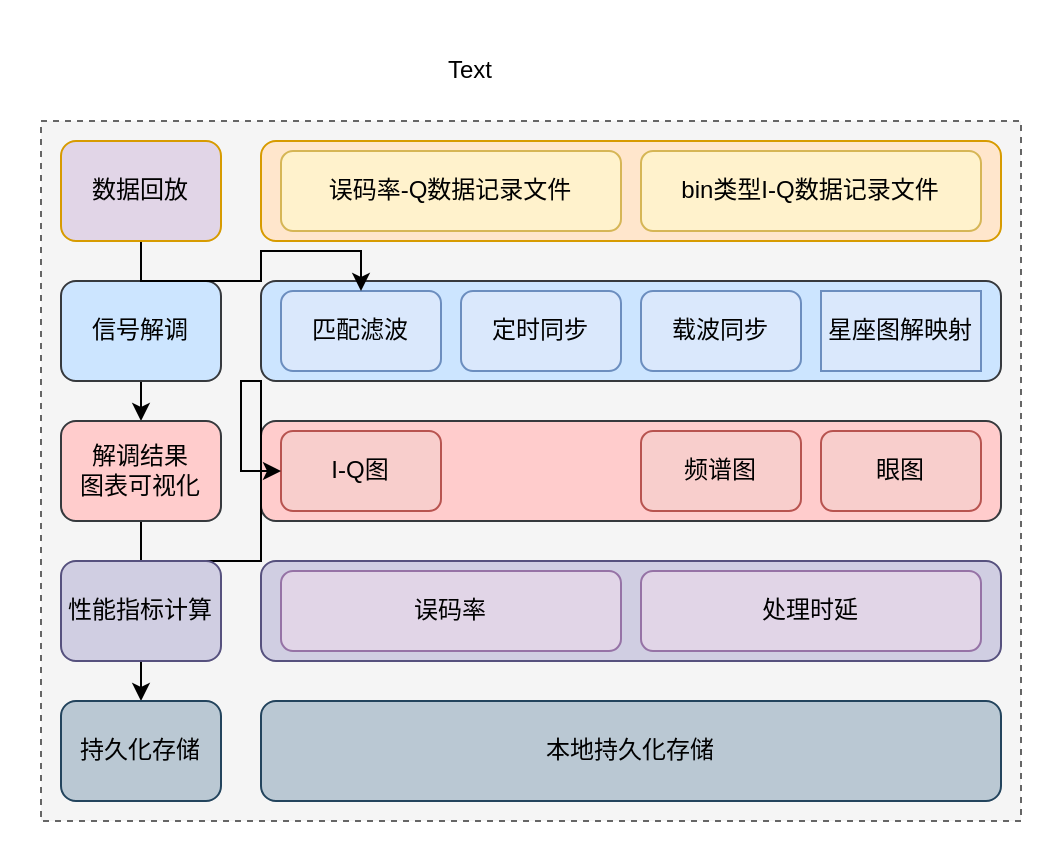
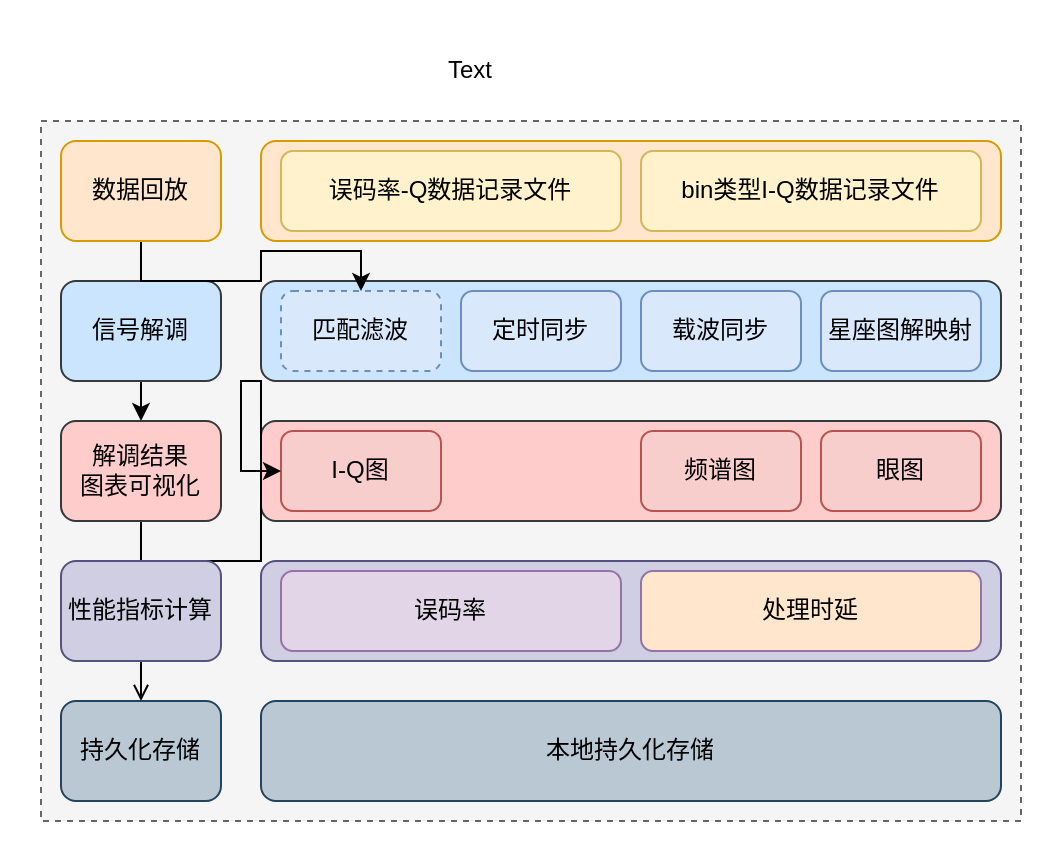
(141, 191) -> (141, 191)
(361, 331) -> (361, 331)
(901, 331) -> (901, 331)
(811, 611) -> (811, 611)
(141, 686) -> (141, 689)
